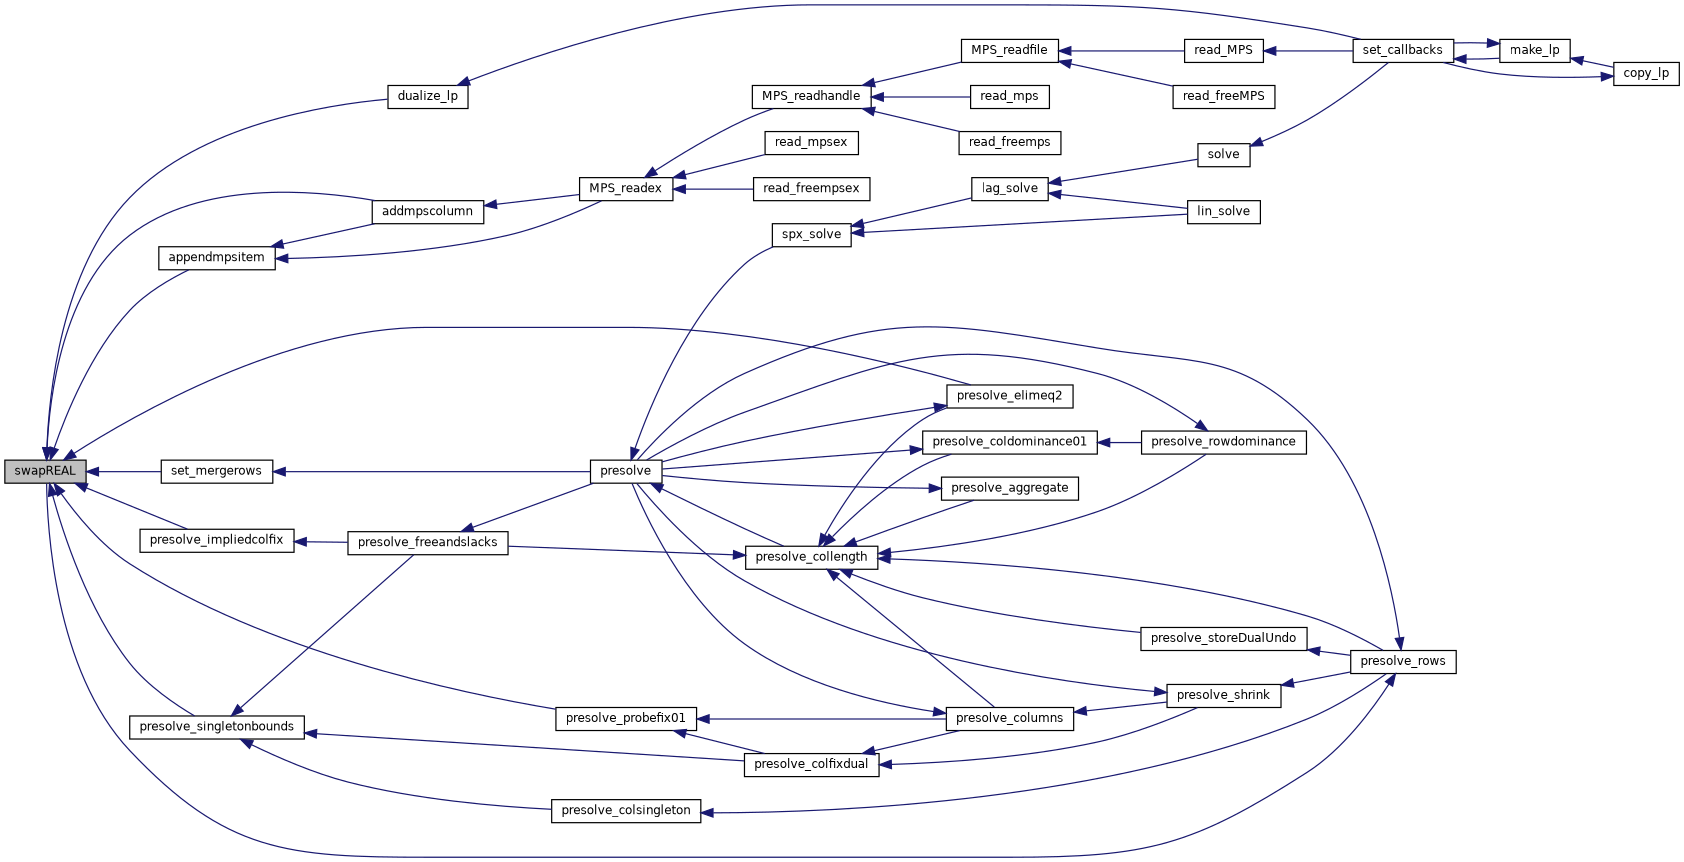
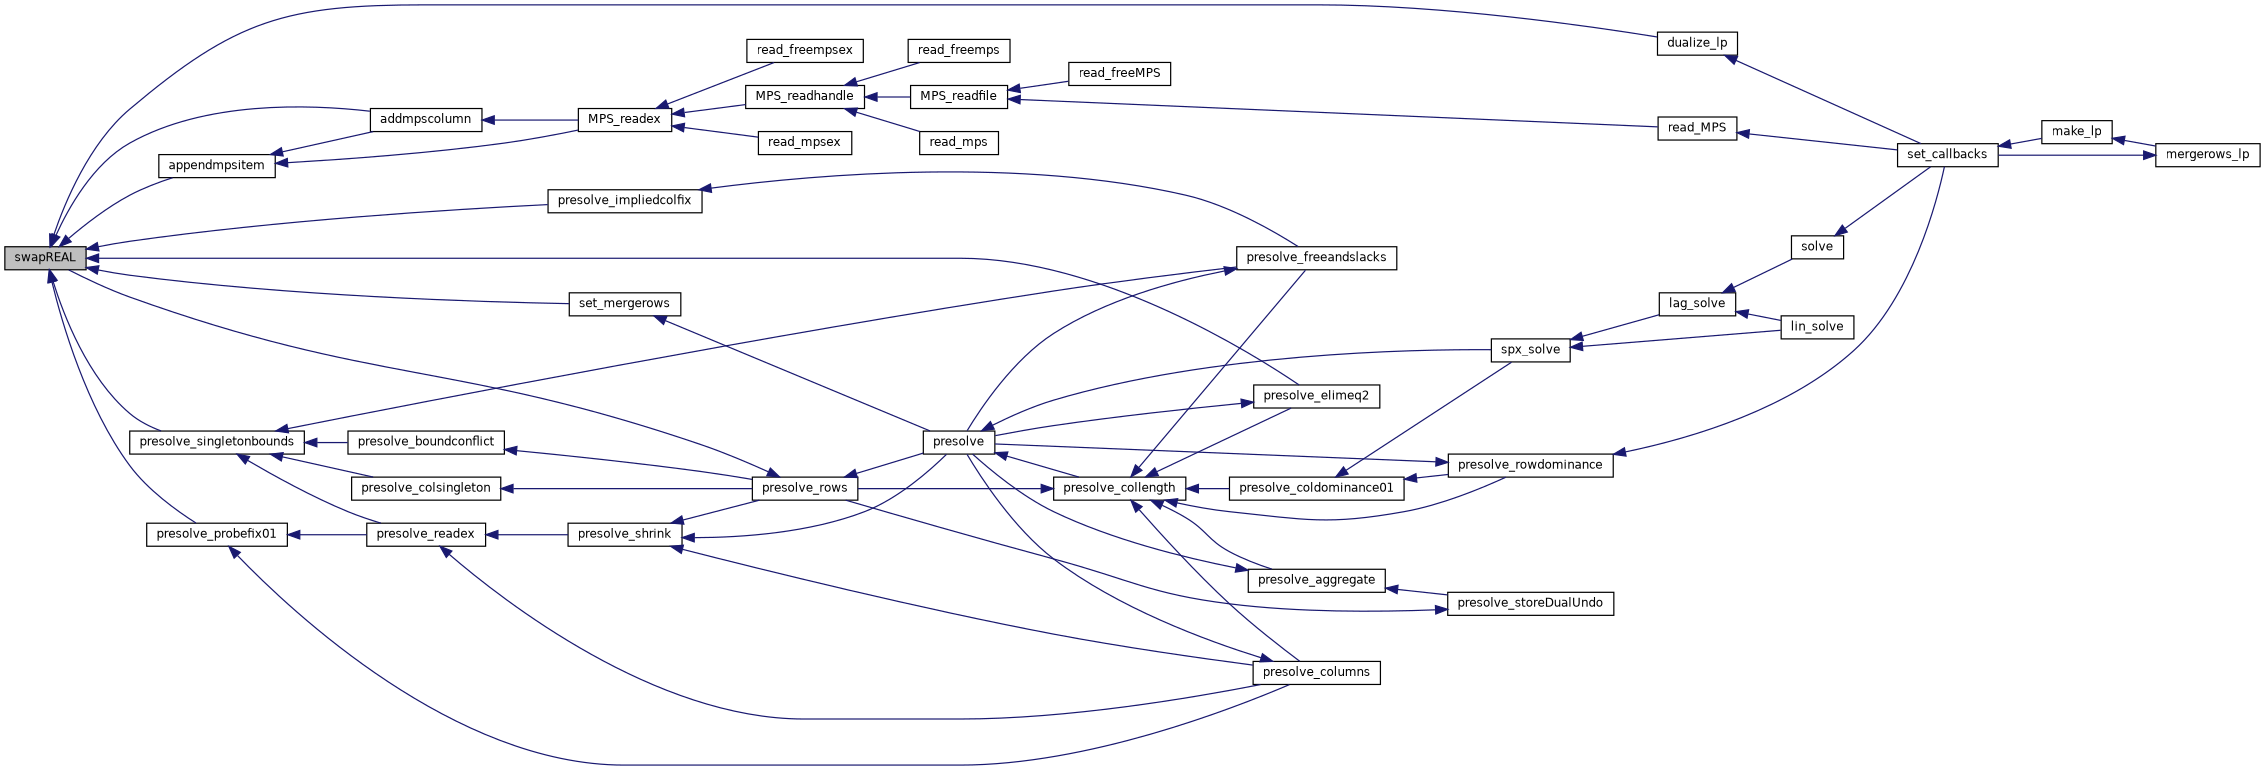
(1471, 43) -> (1836, 365)
(1647, 74) -> (2208, 155)
none -> (426, 443)
(786, 460) -> (1429, 416)
(994, 613) -> (1423, 592)
(1127, 706) -> (966, 616)
(812, 765) -> (426, 535)
